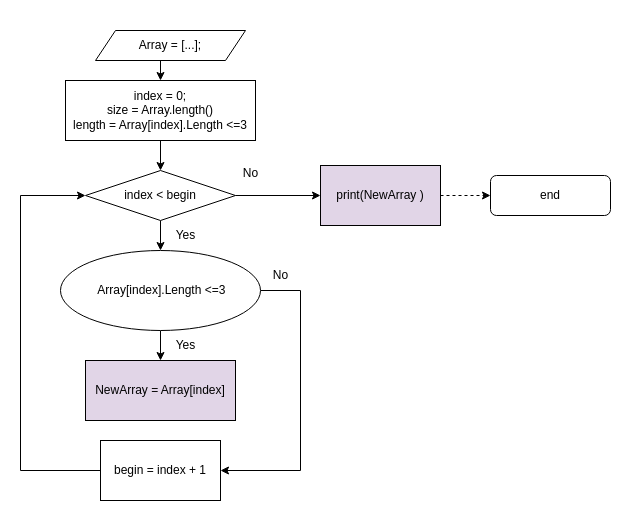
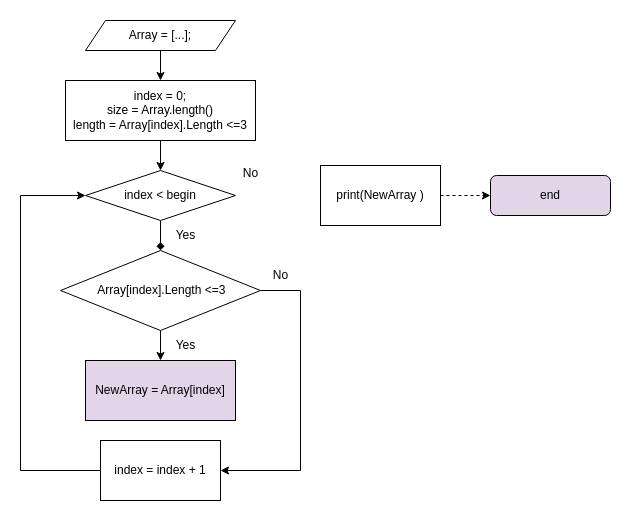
(171, 46) -> (161, 36)
(275, 196) -> none
(381, 196) -> (381, 196)
(551, 196) -> (551, 196)
(161, 242) -> (161, 242)
(161, 291) -> (161, 291)
(161, 471) -> (161, 471)
